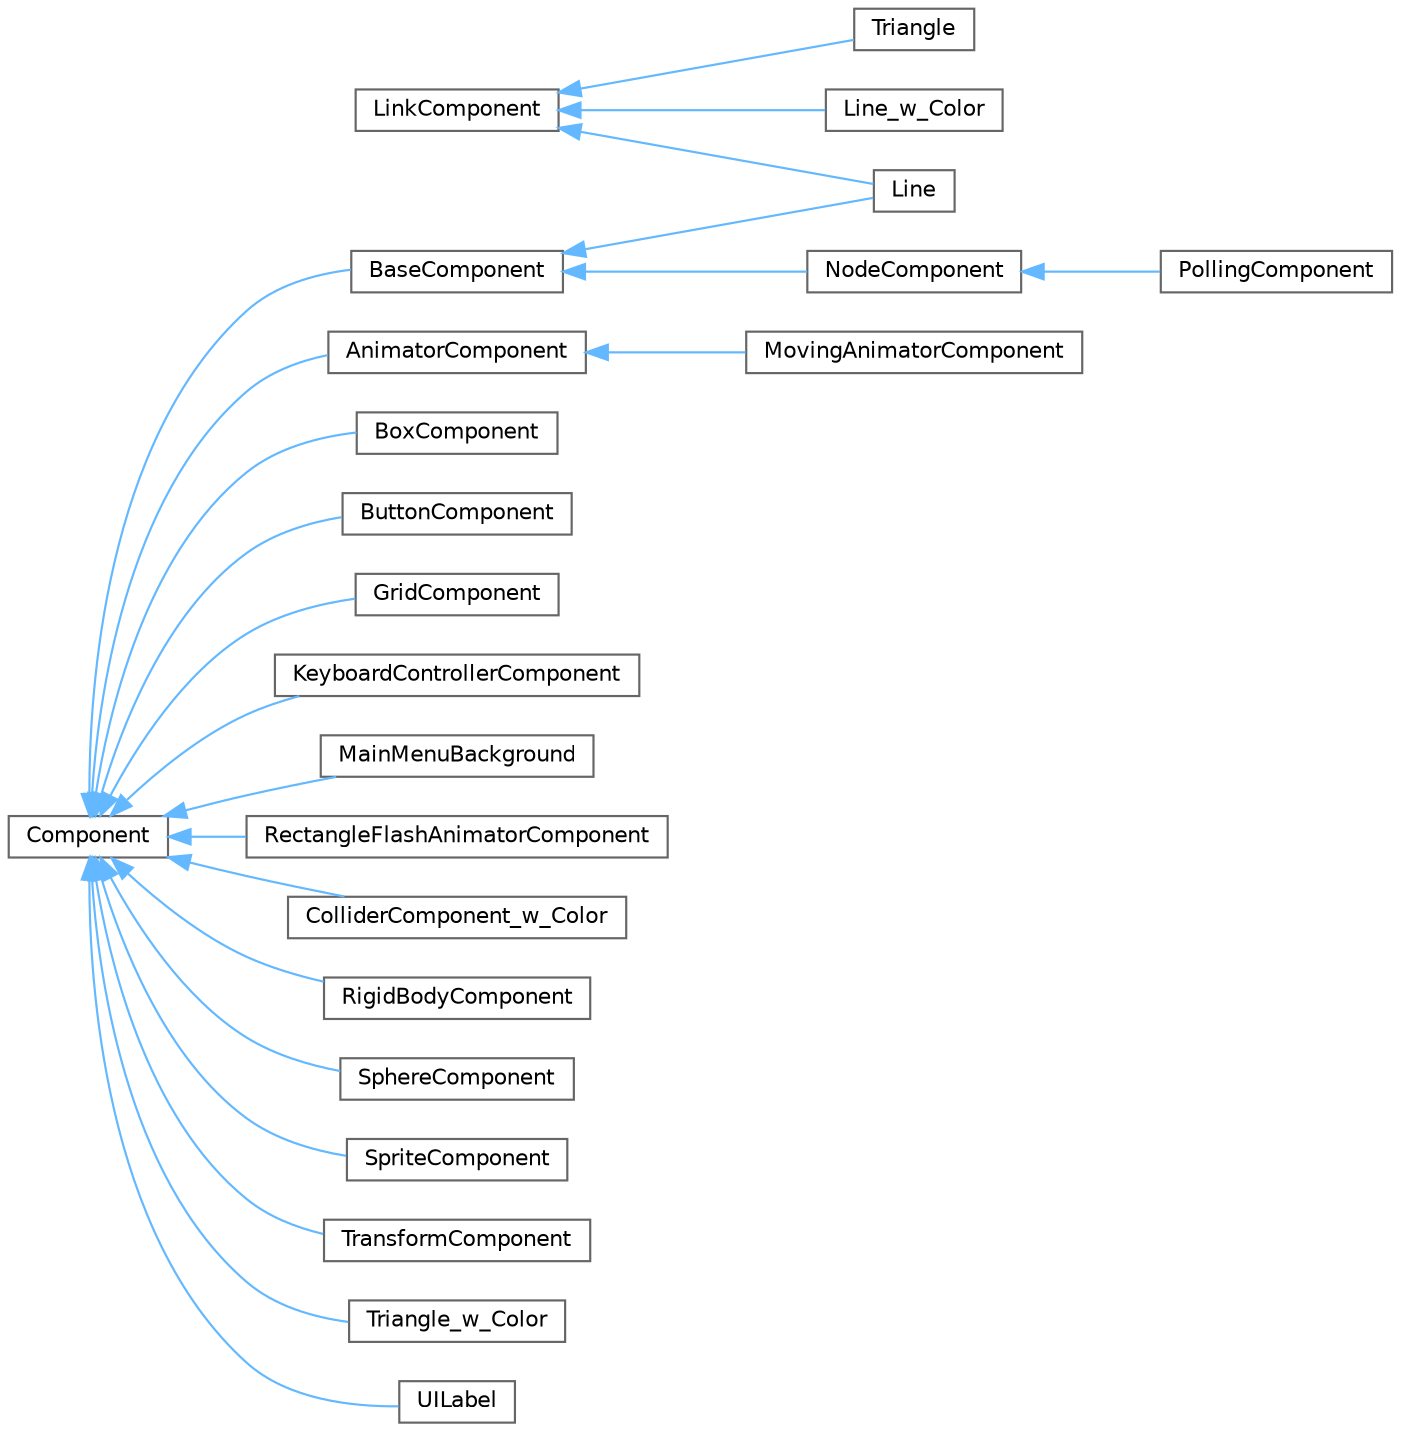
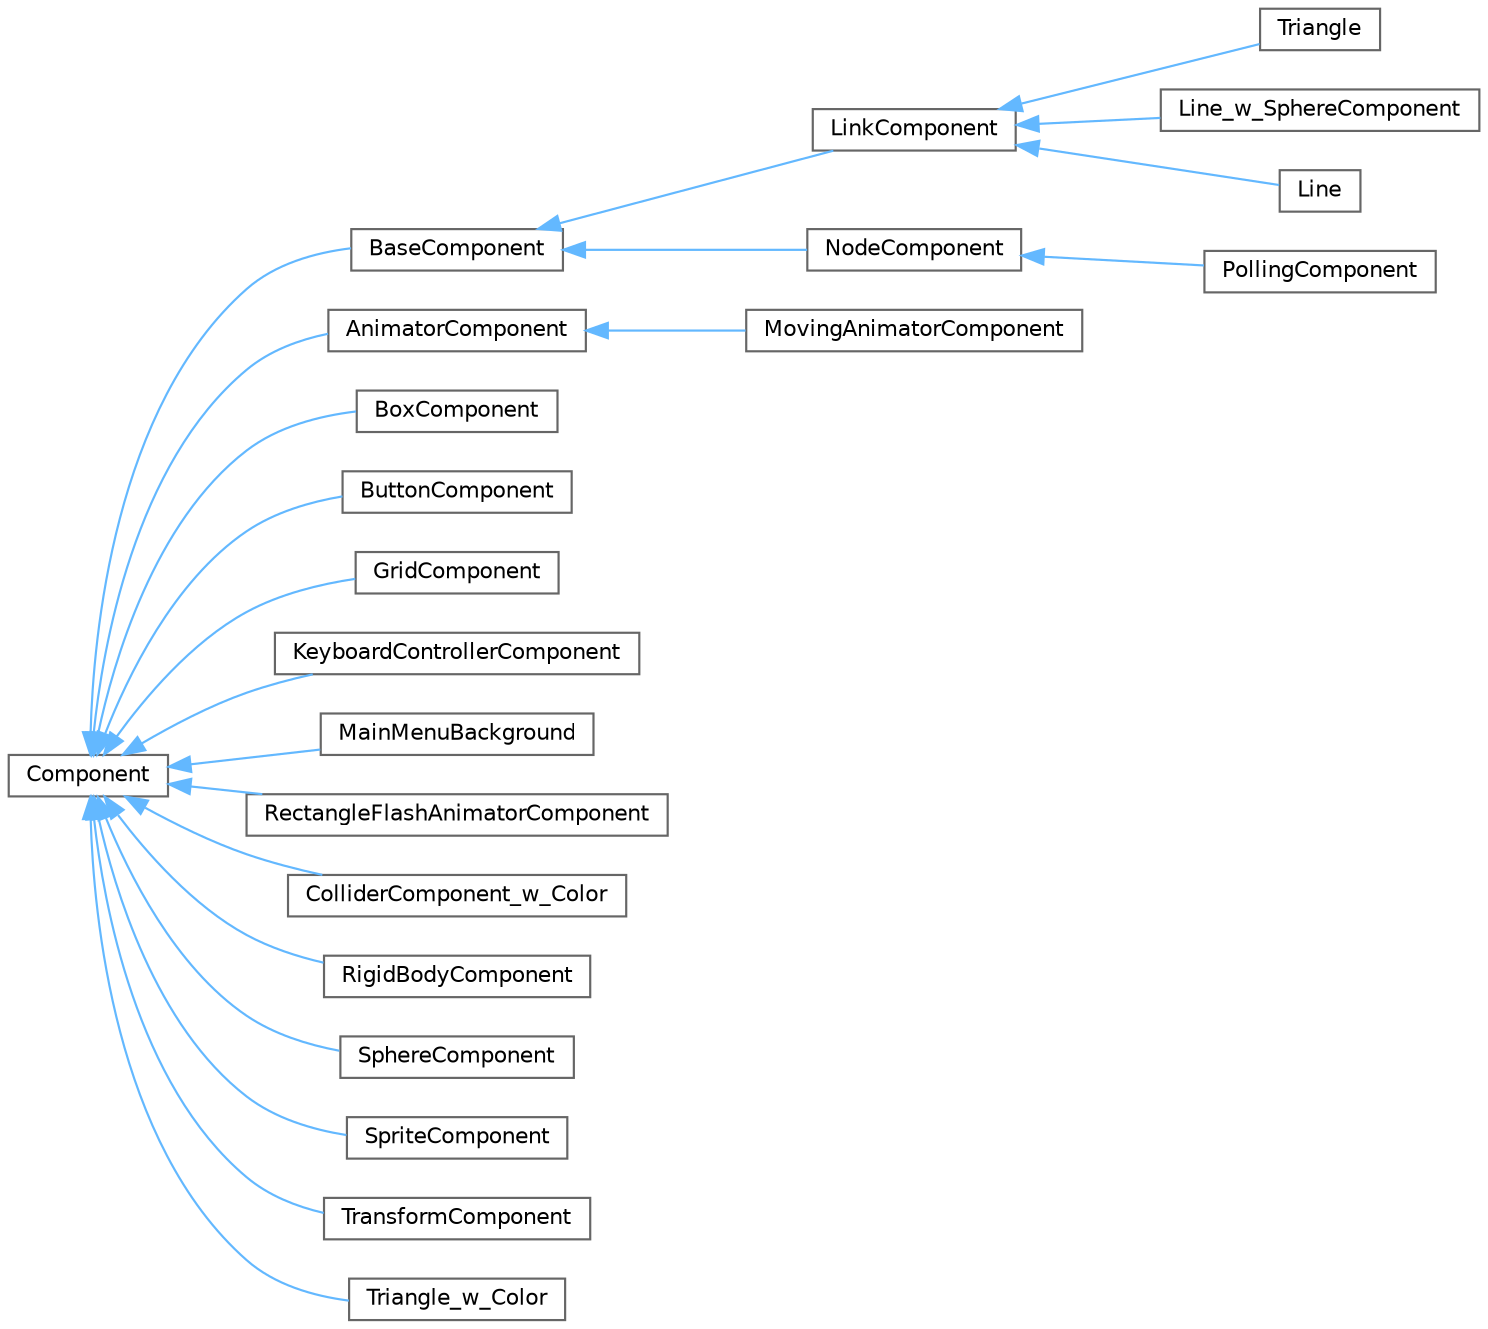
(914, 110) -> (1320, 110)
(729, 224) -> (696, 187)
(457, 1402) -> none
